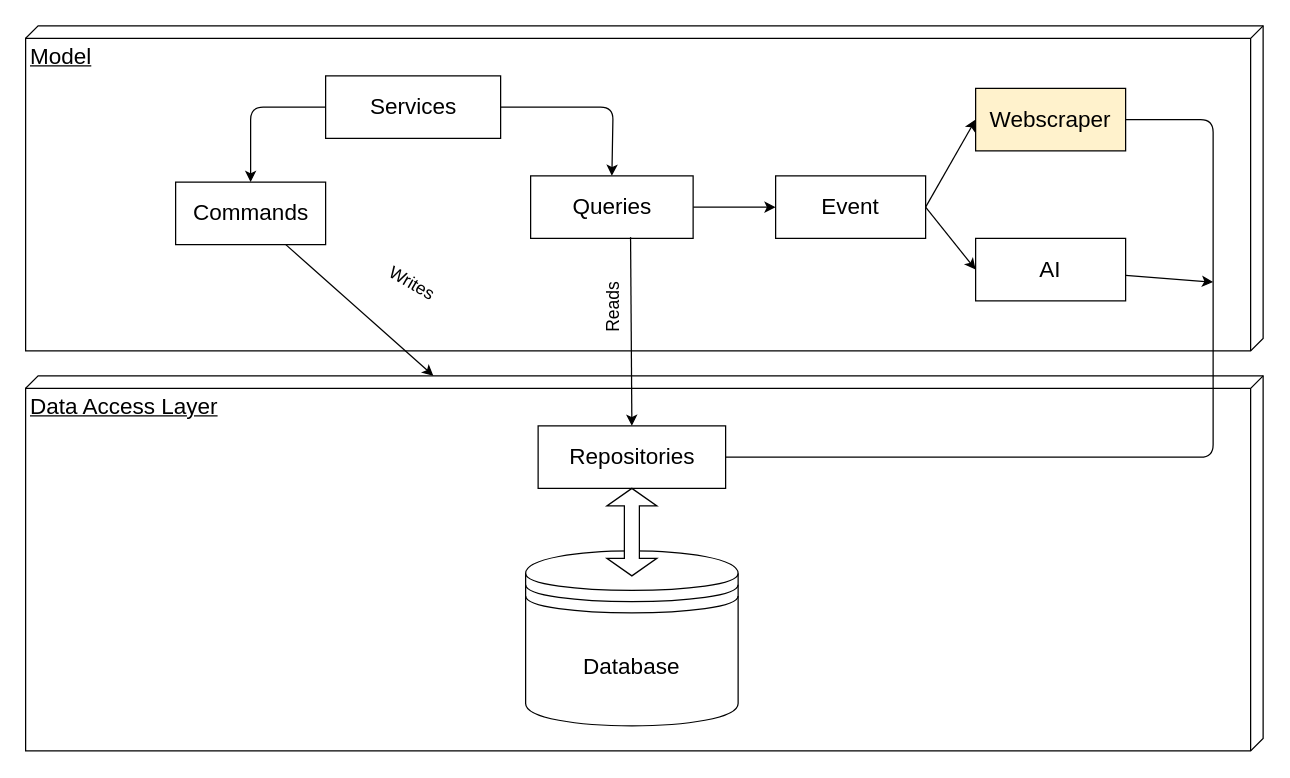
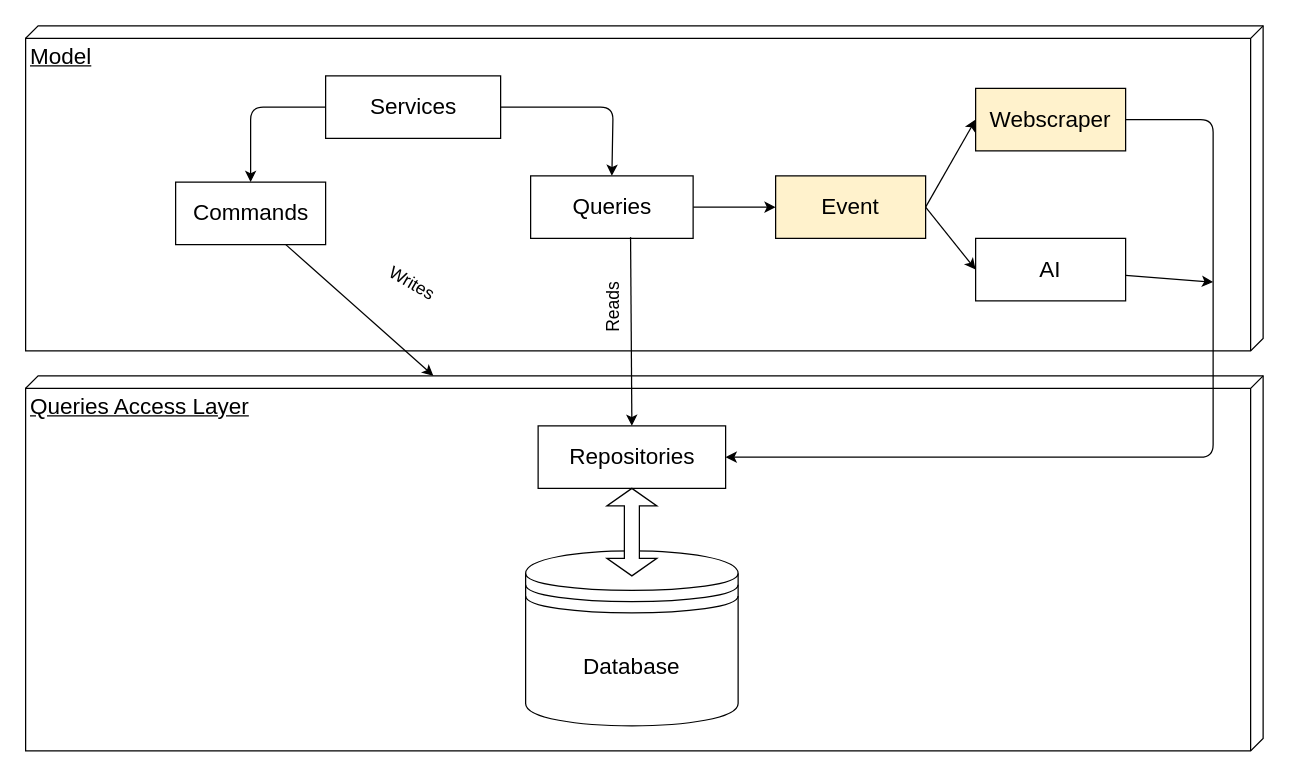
(851, 207) -> (851, 207)
(132, 408) -> (148, 408)
(731, 457) -> (735, 457)
